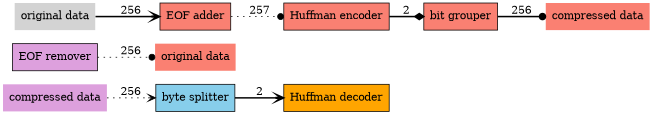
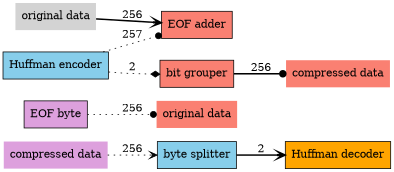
(254, 17) -> (129, 44)
(336, 17) -> (56, 65)
(402, 17) -> (130, 73)
(55, 57) -> (56, 114)
